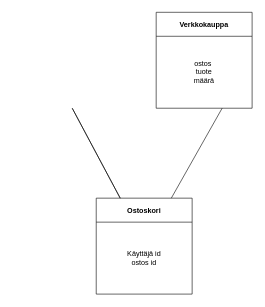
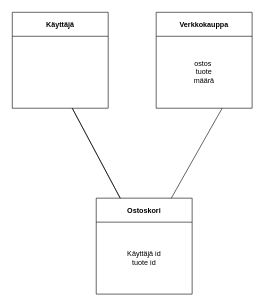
none -> (60, 60)
(144, 258) -> (144, 258)
